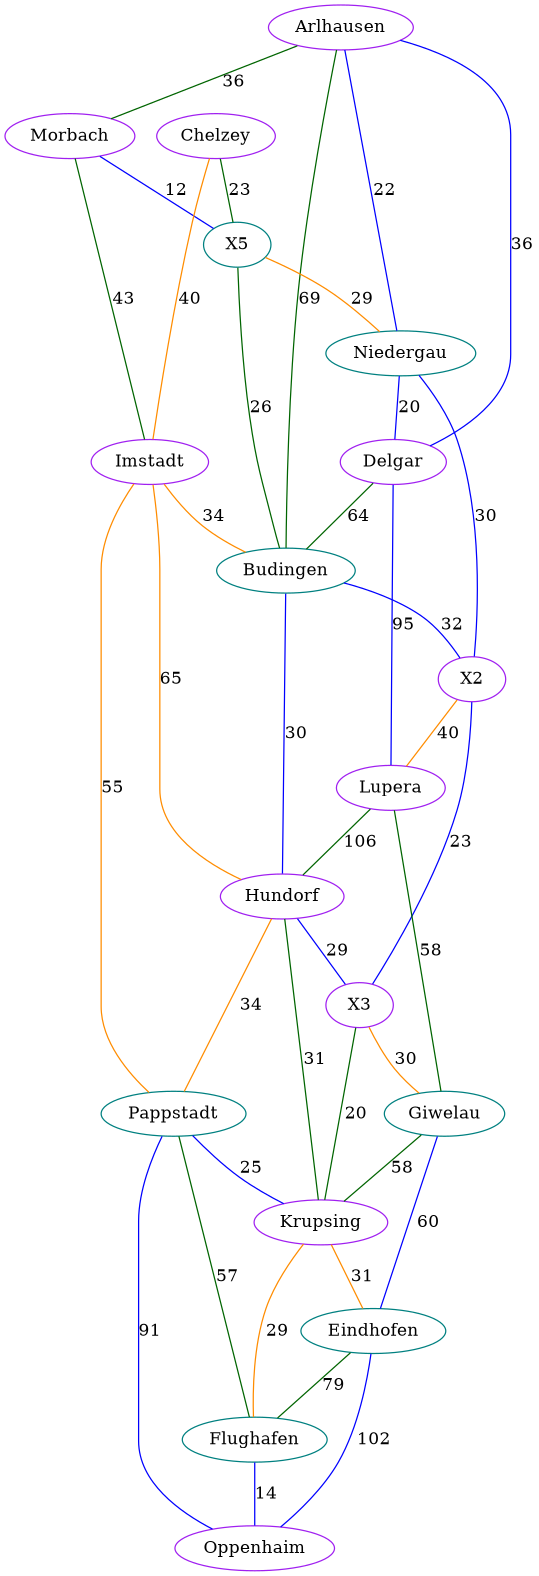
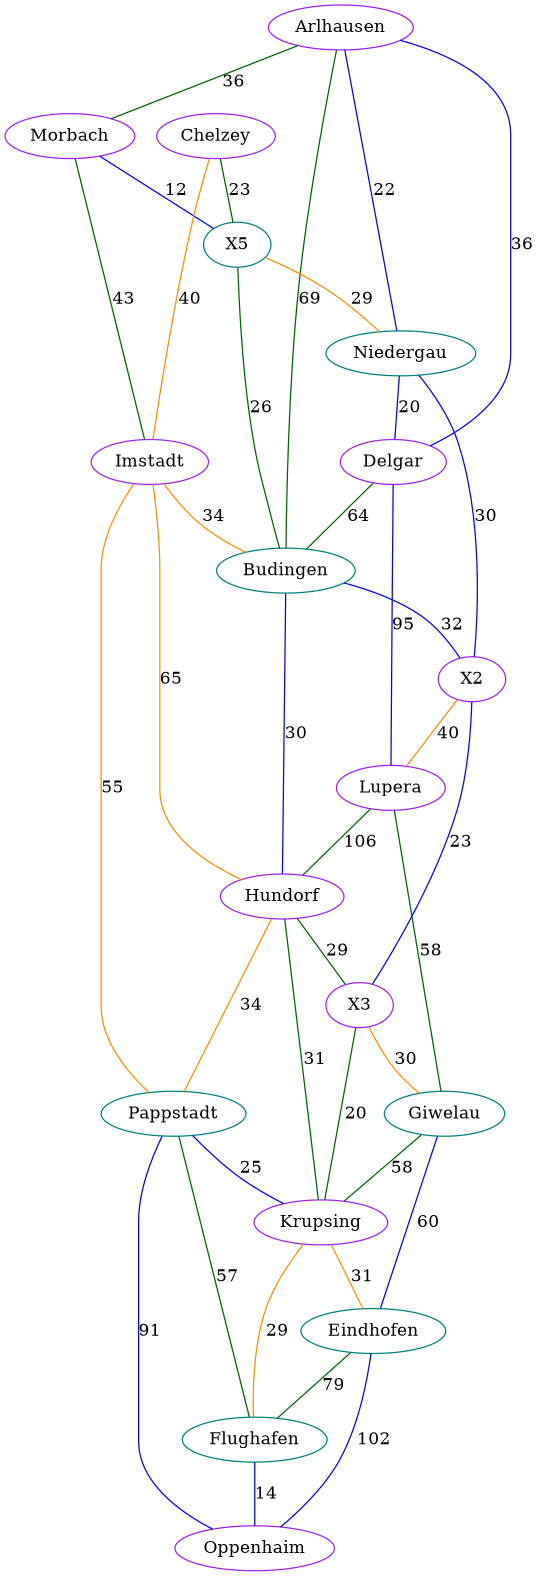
(321, 952) -> (321, 952)
